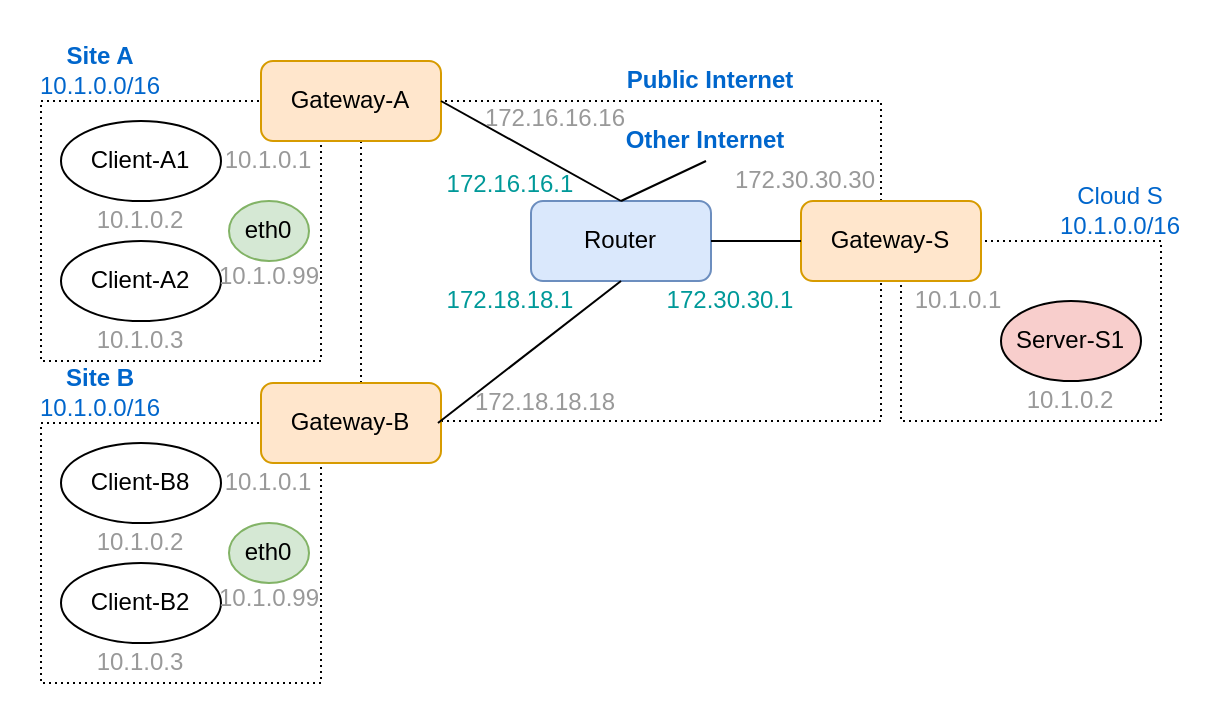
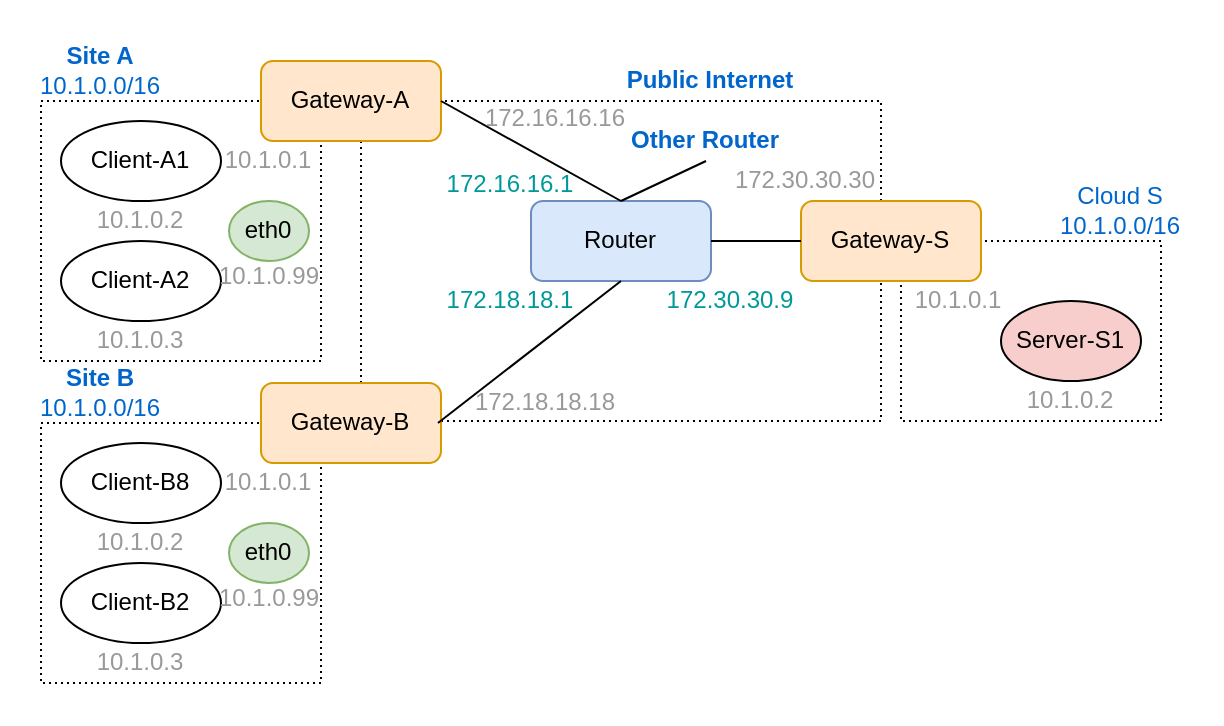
(706, 141) -> (706, 141)
(731, 301) -> (731, 301)
